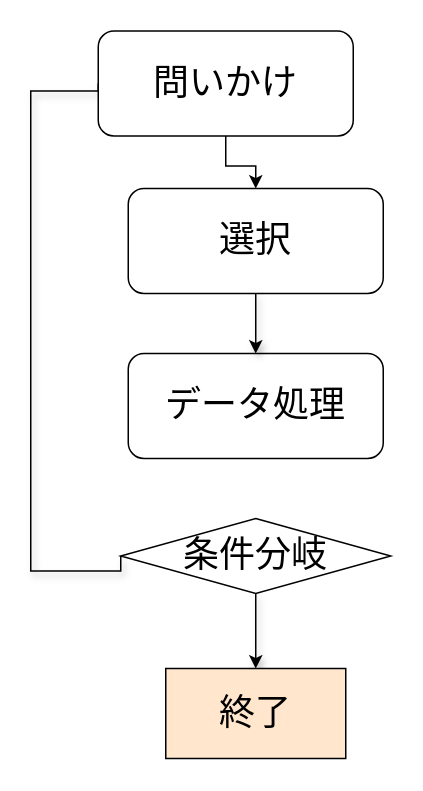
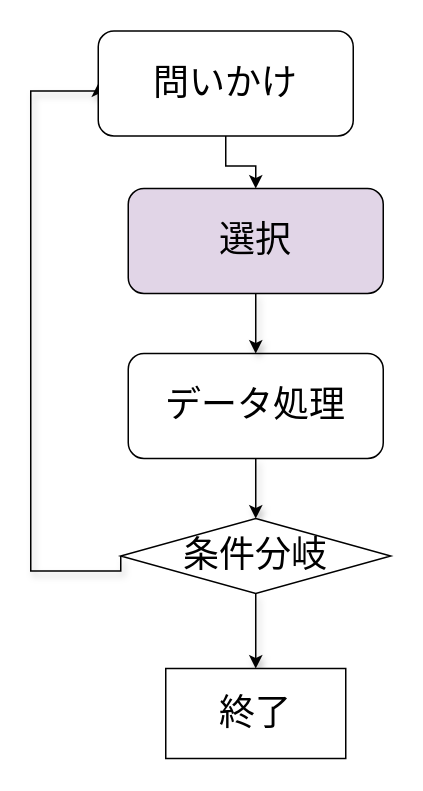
(97, 91) -> (95, 91)
(256, 241) -> (256, 241)
none -> (256, 483)
(256, 713) -> (256, 713)
